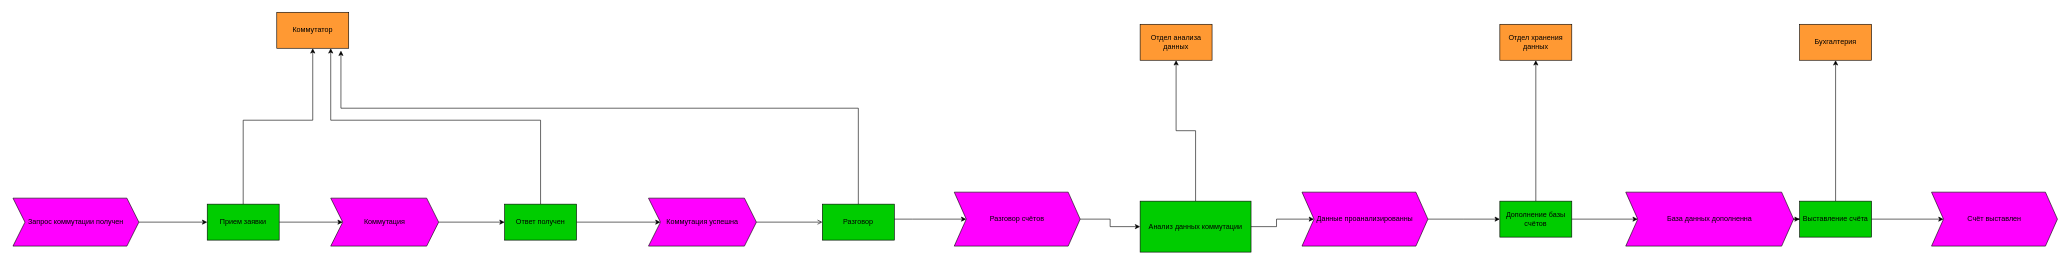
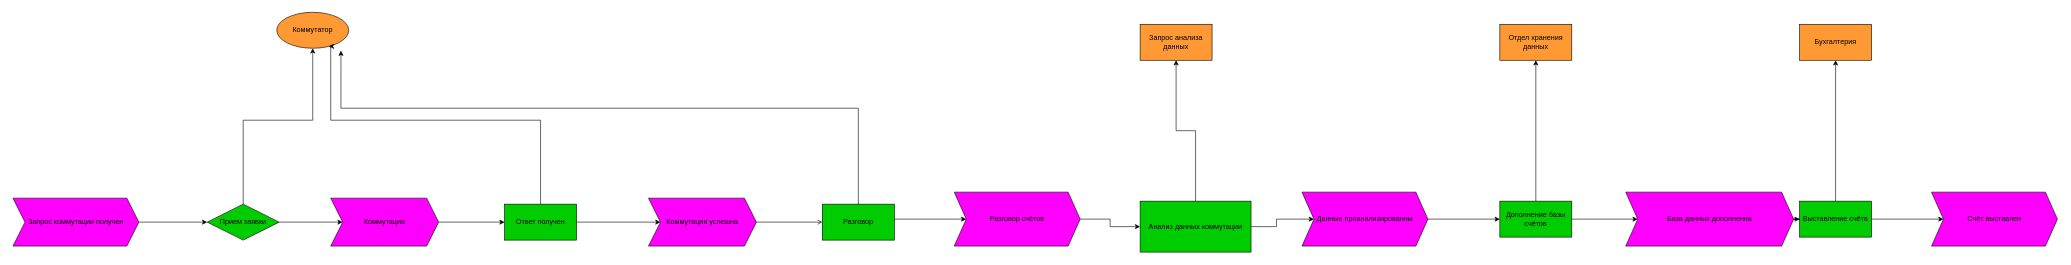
(312, 30) -> (312, 30)
(1176, 42) -> (1176, 42)
(243, 222) -> (243, 222)
